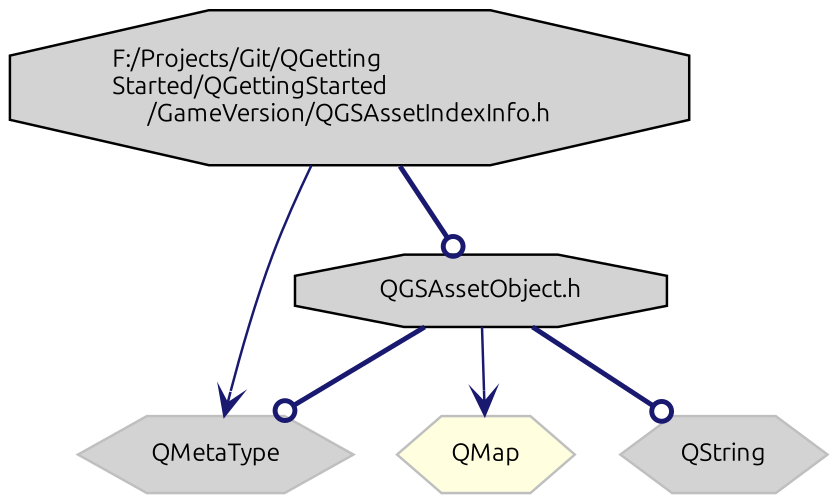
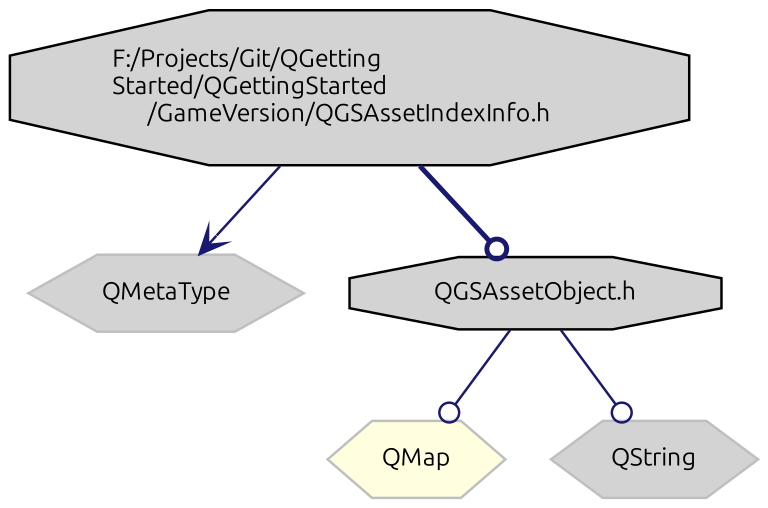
(483, 359) -> (483, 367)
(359, 366) -> none
(593, 366) -> (588, 367)
